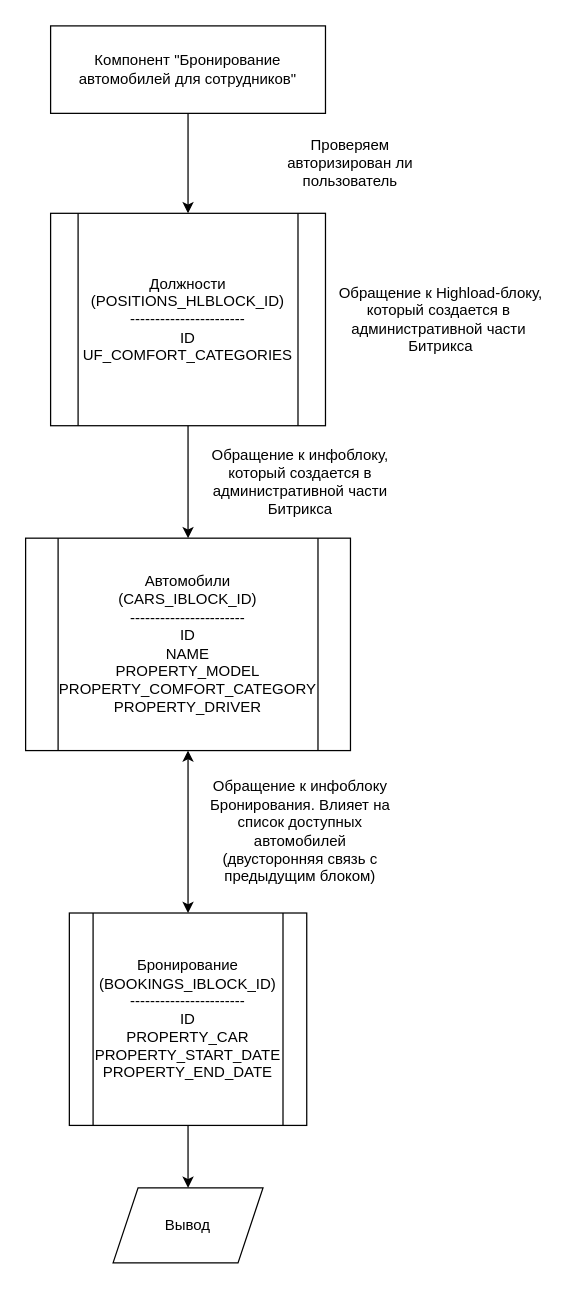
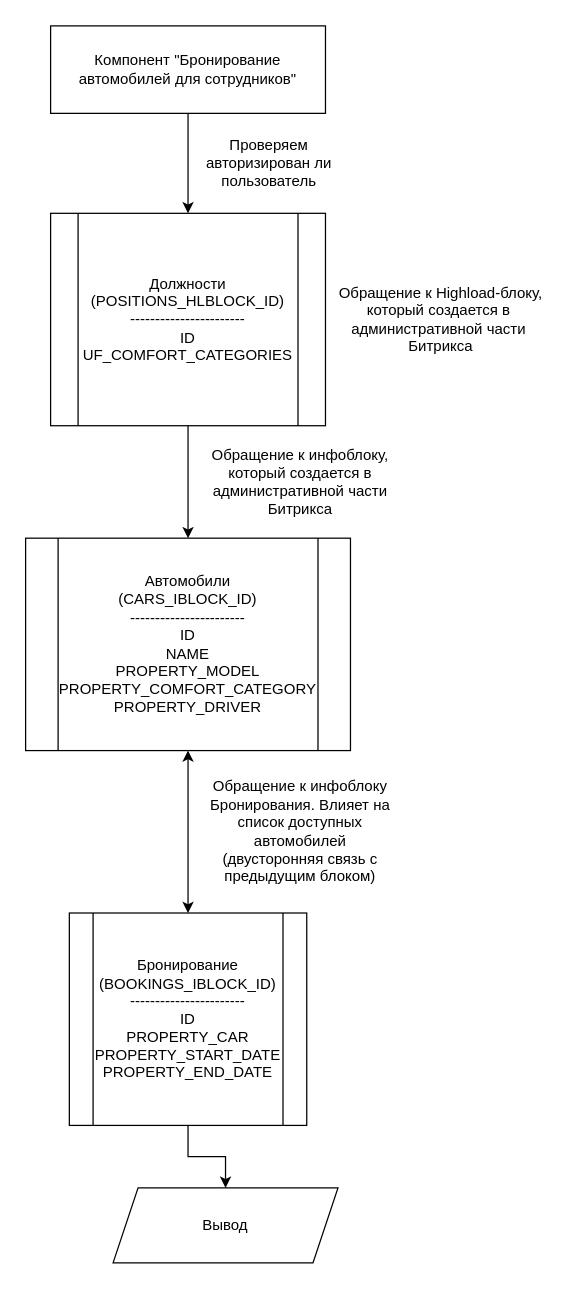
(351, 163) -> (269, 163)
(188, 1226) -> (226, 1226)
